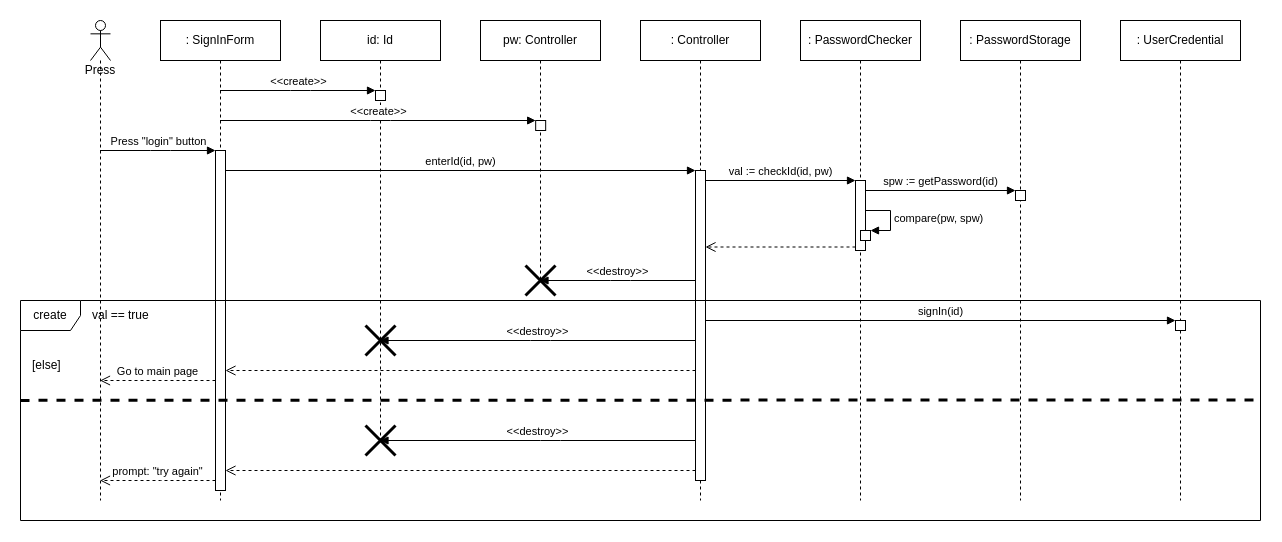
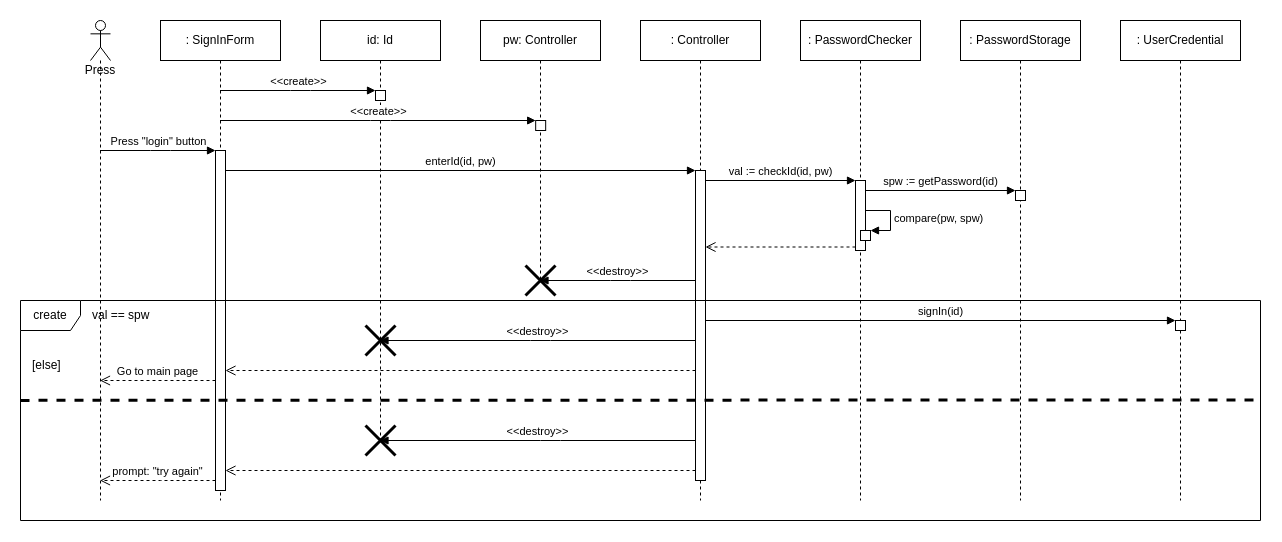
(122, 316) -> (121, 316)
